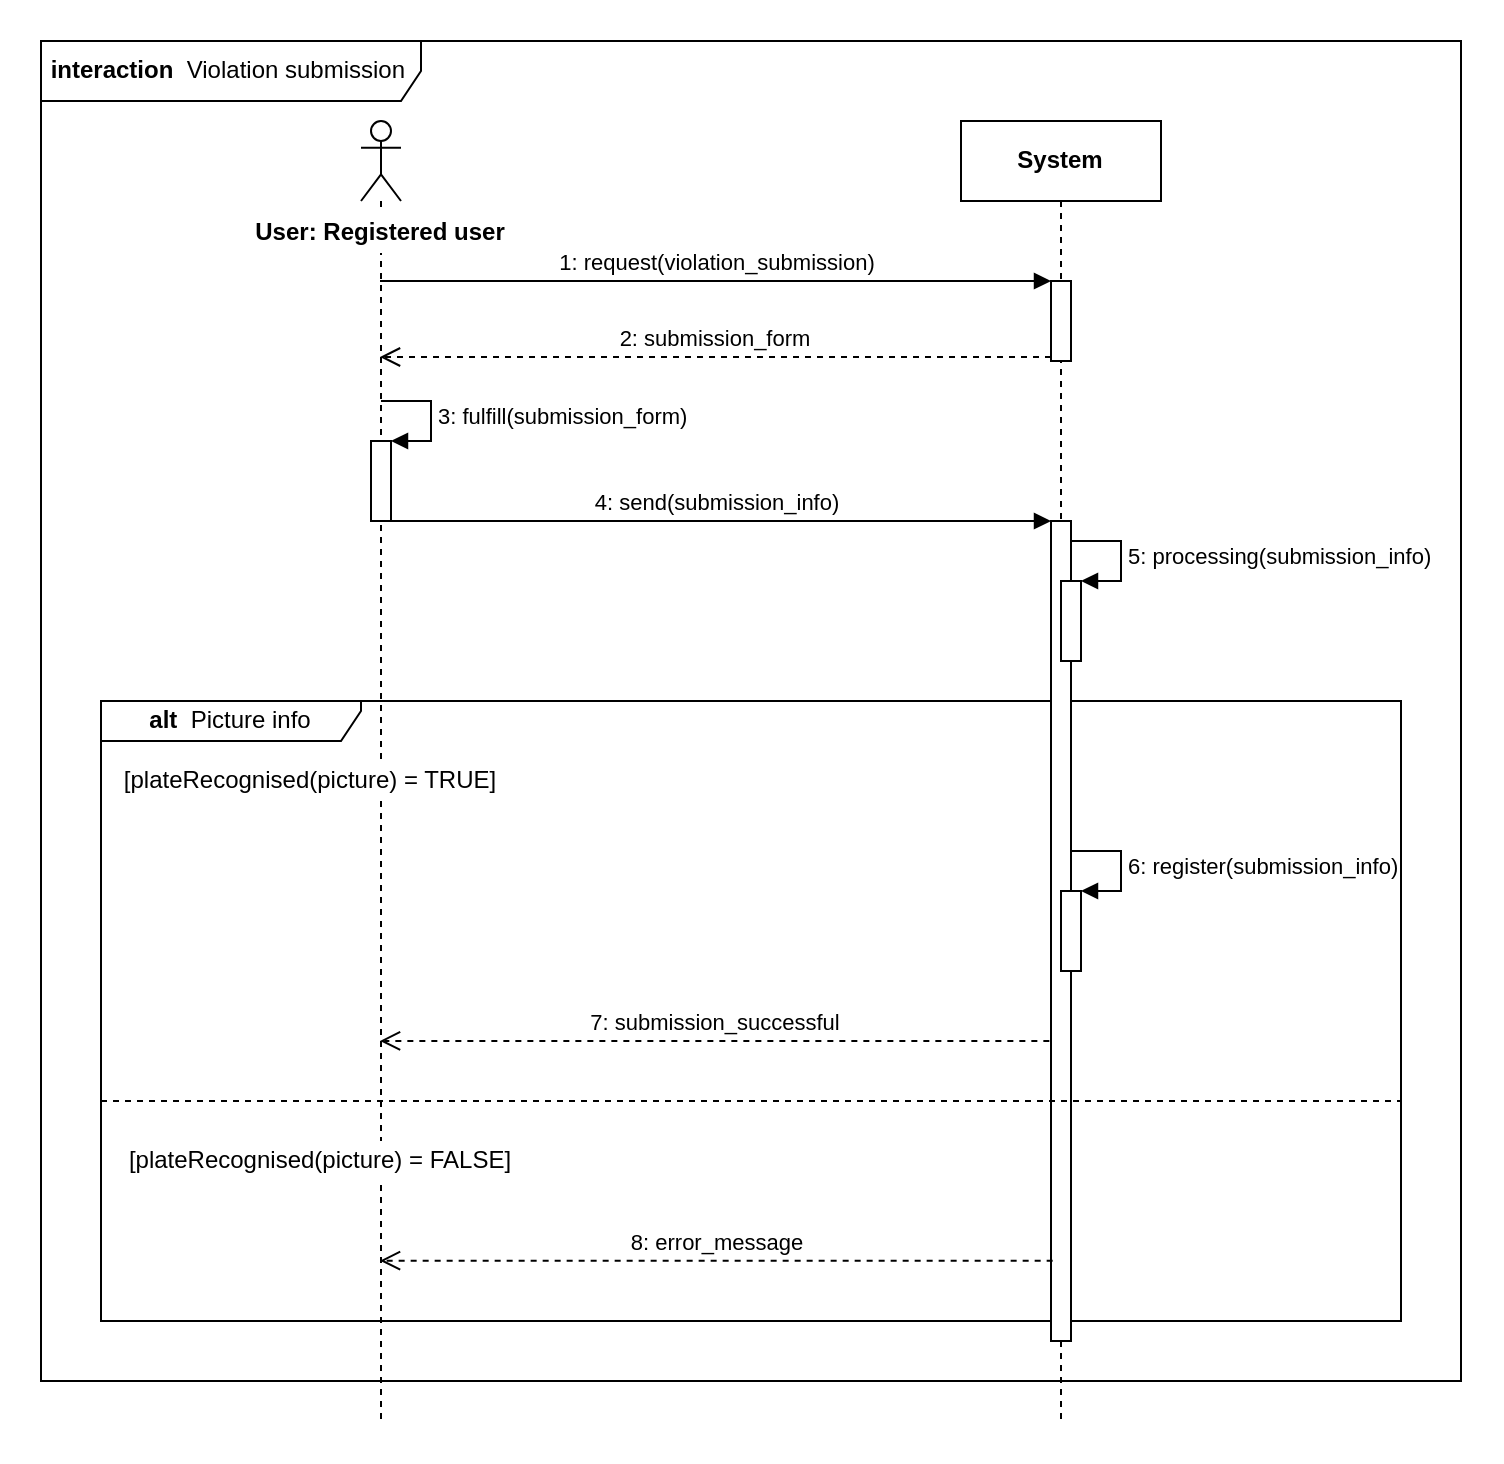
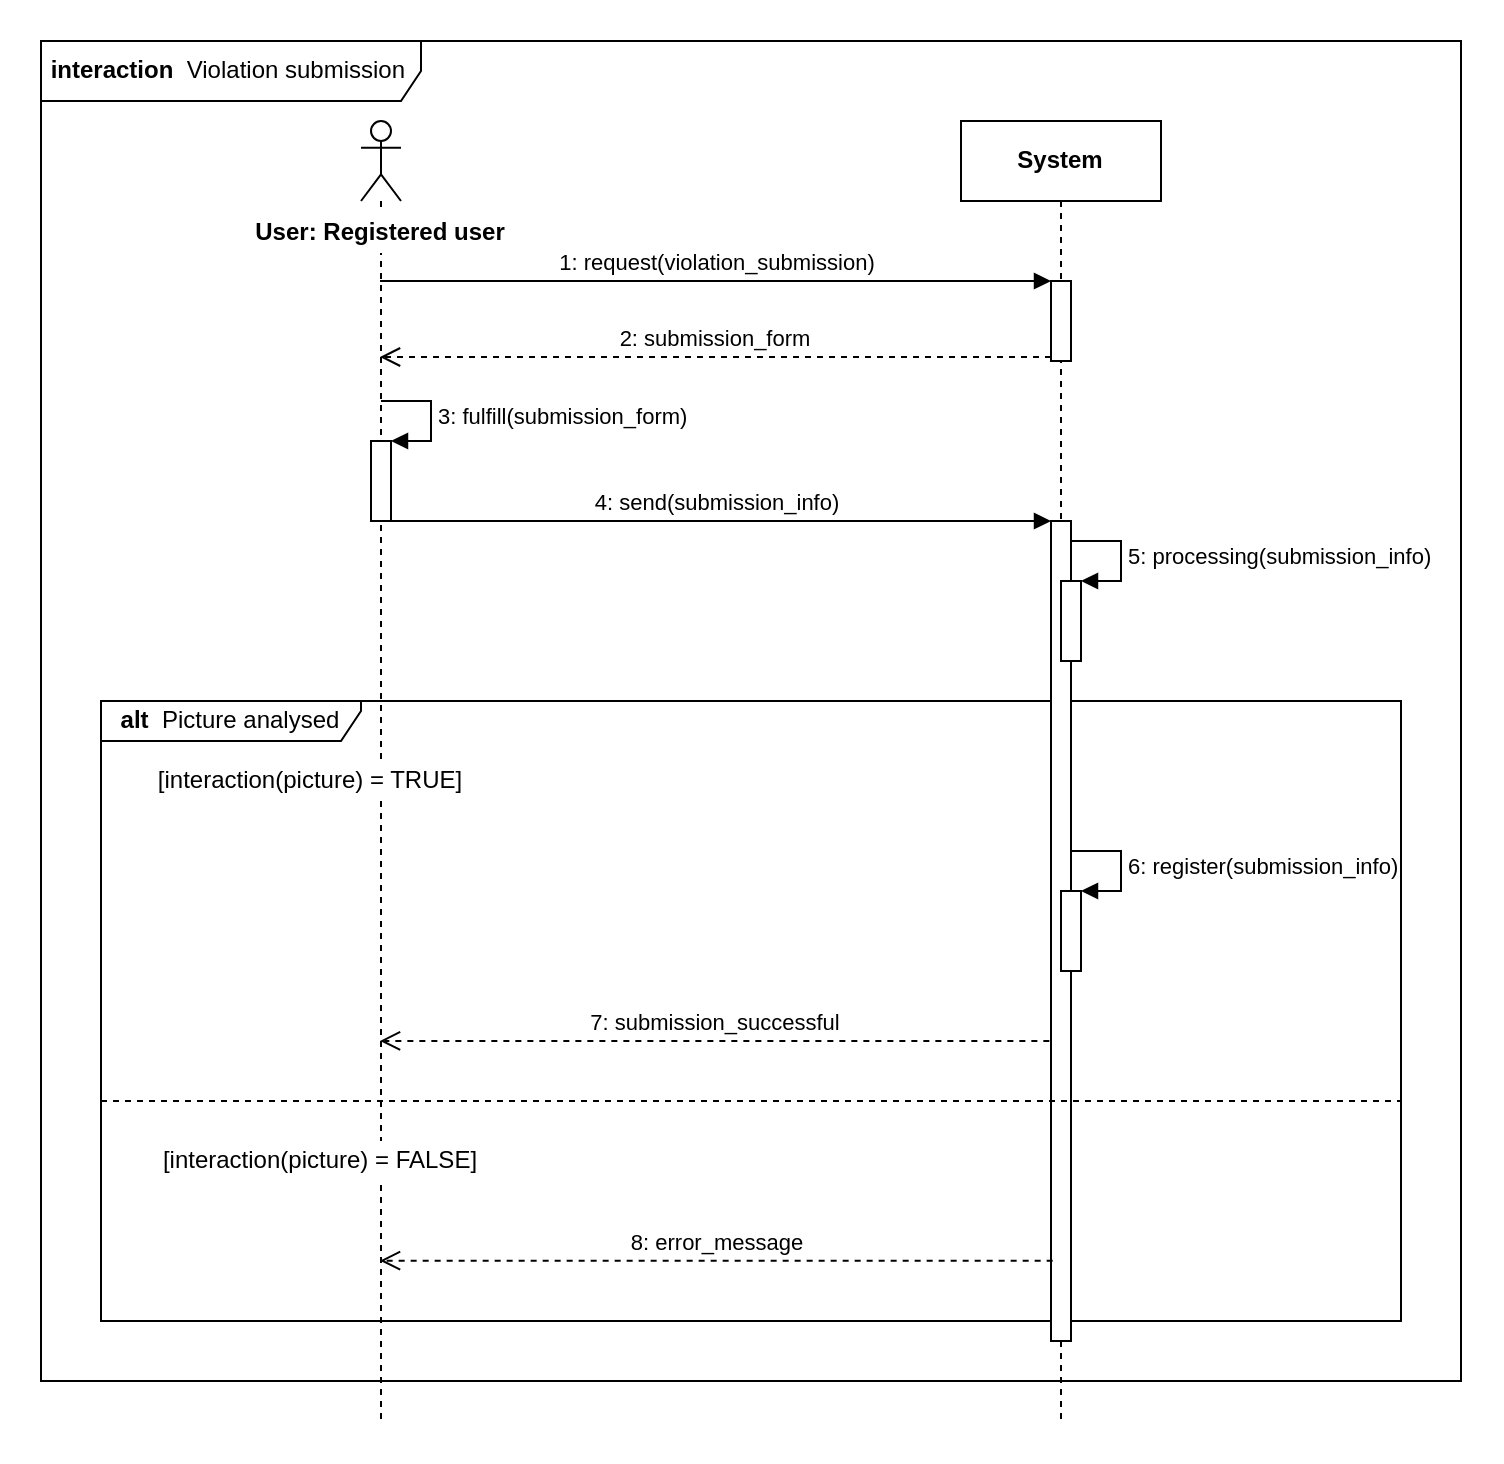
(231, 721) -> (231, 721)
(311, 781) -> (311, 781)
(321, 1161) -> (321, 1161)
